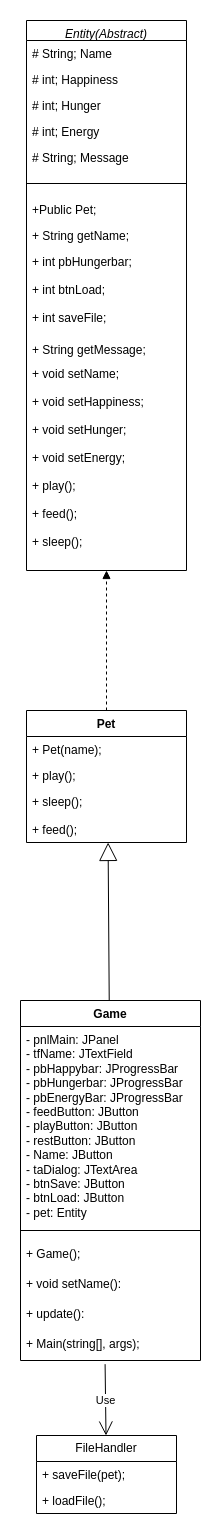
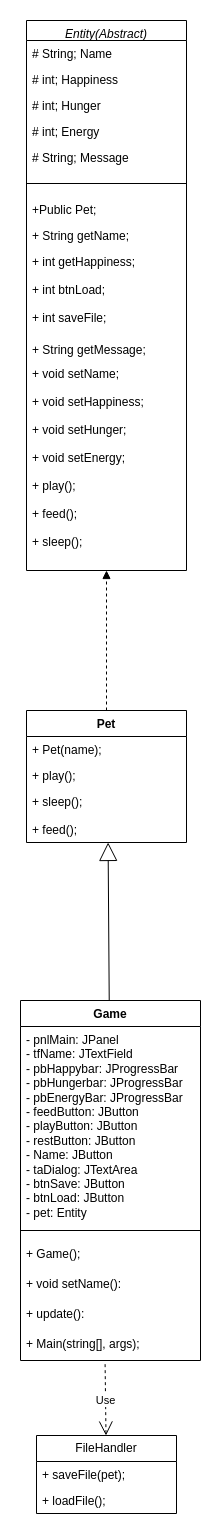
(86, 262) -> (88, 262)
(105, 1380) -> (105, 1380)
